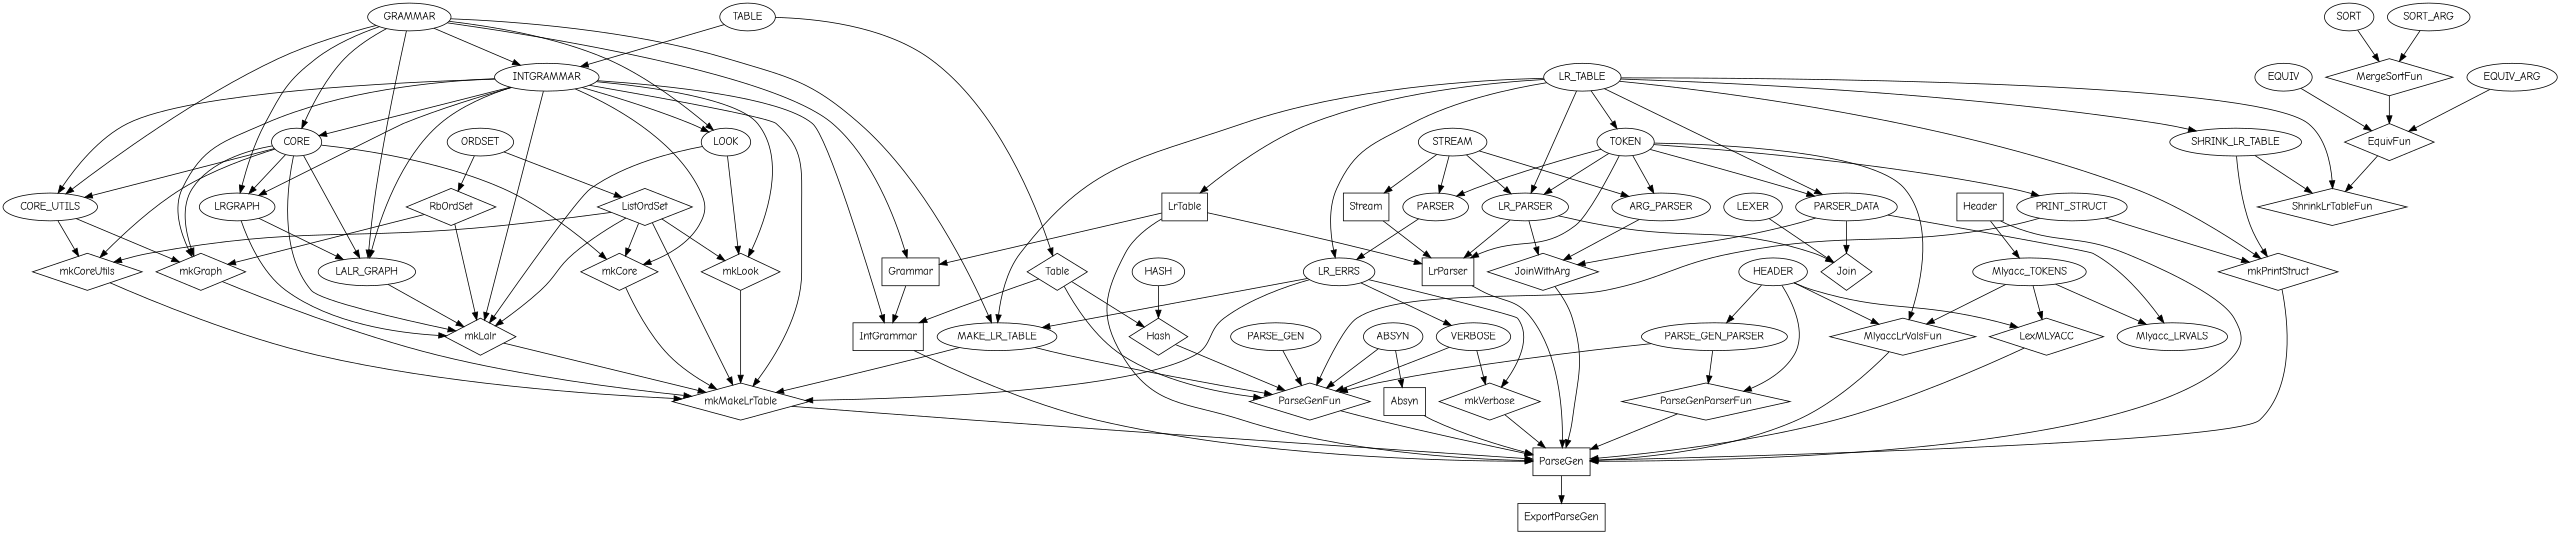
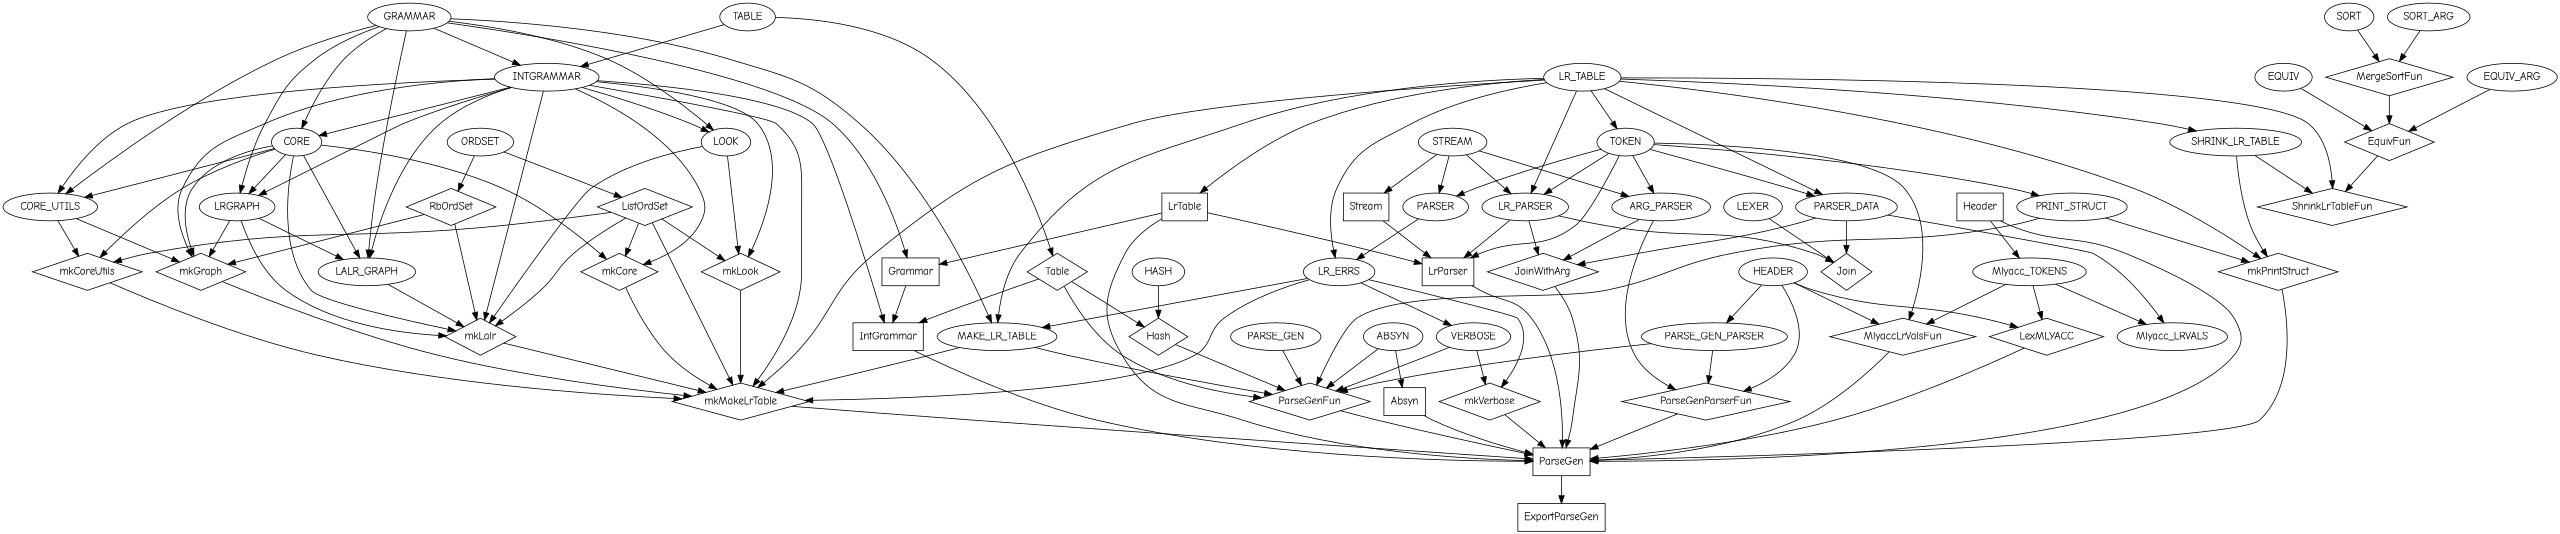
none -> (1109, 130)
none -> (221, 235)
none -> (1626, 309)
